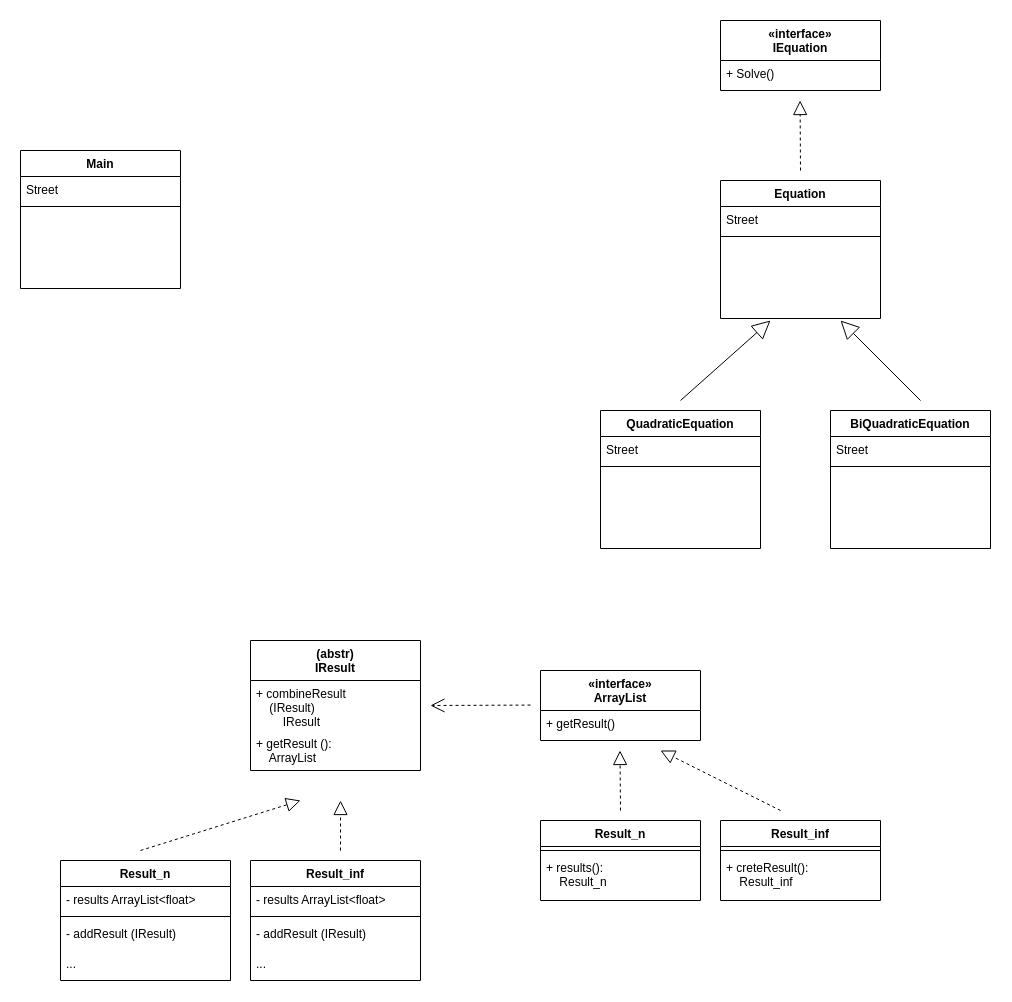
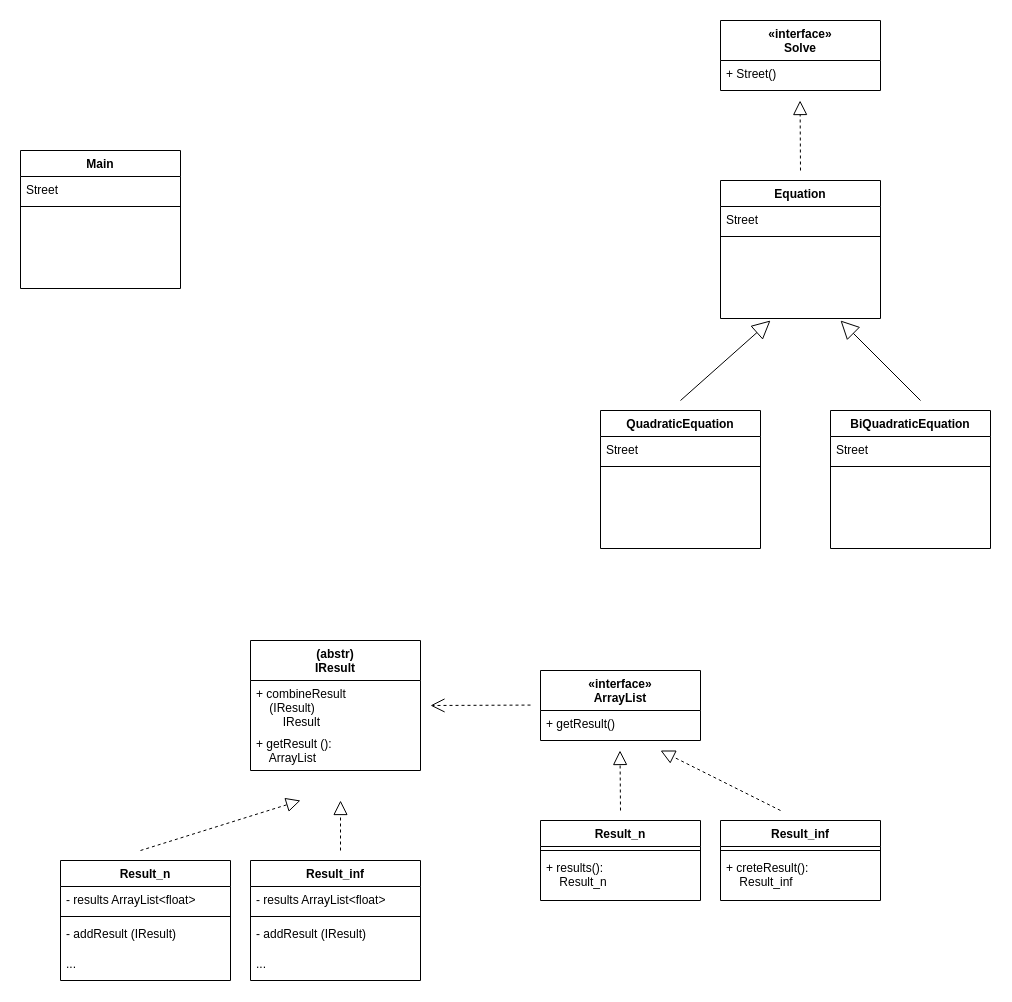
(800, 34) -> (800, 34)
(753, 74) -> (758, 74)
